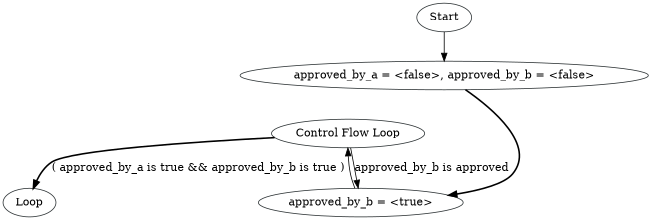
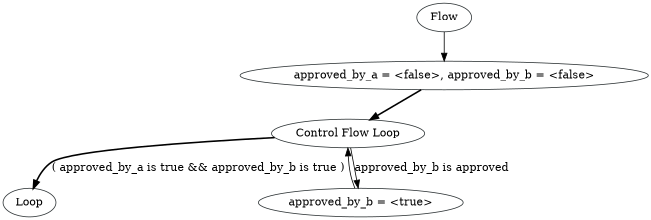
(444, 17) -> (444, 17)
(519, 152) -> (399, 103)
